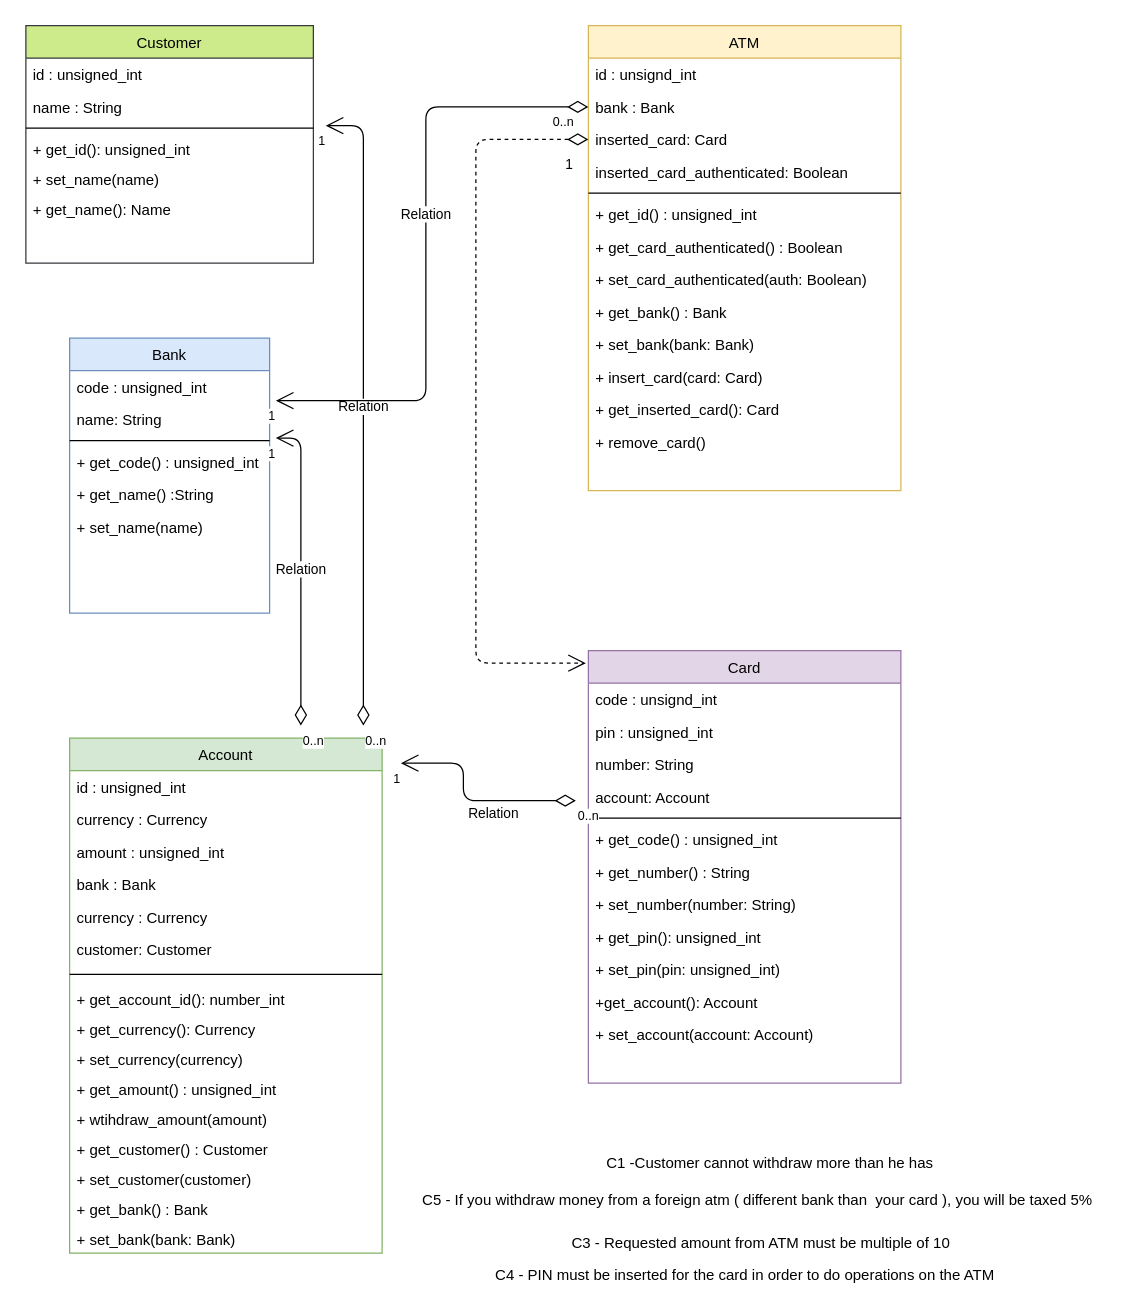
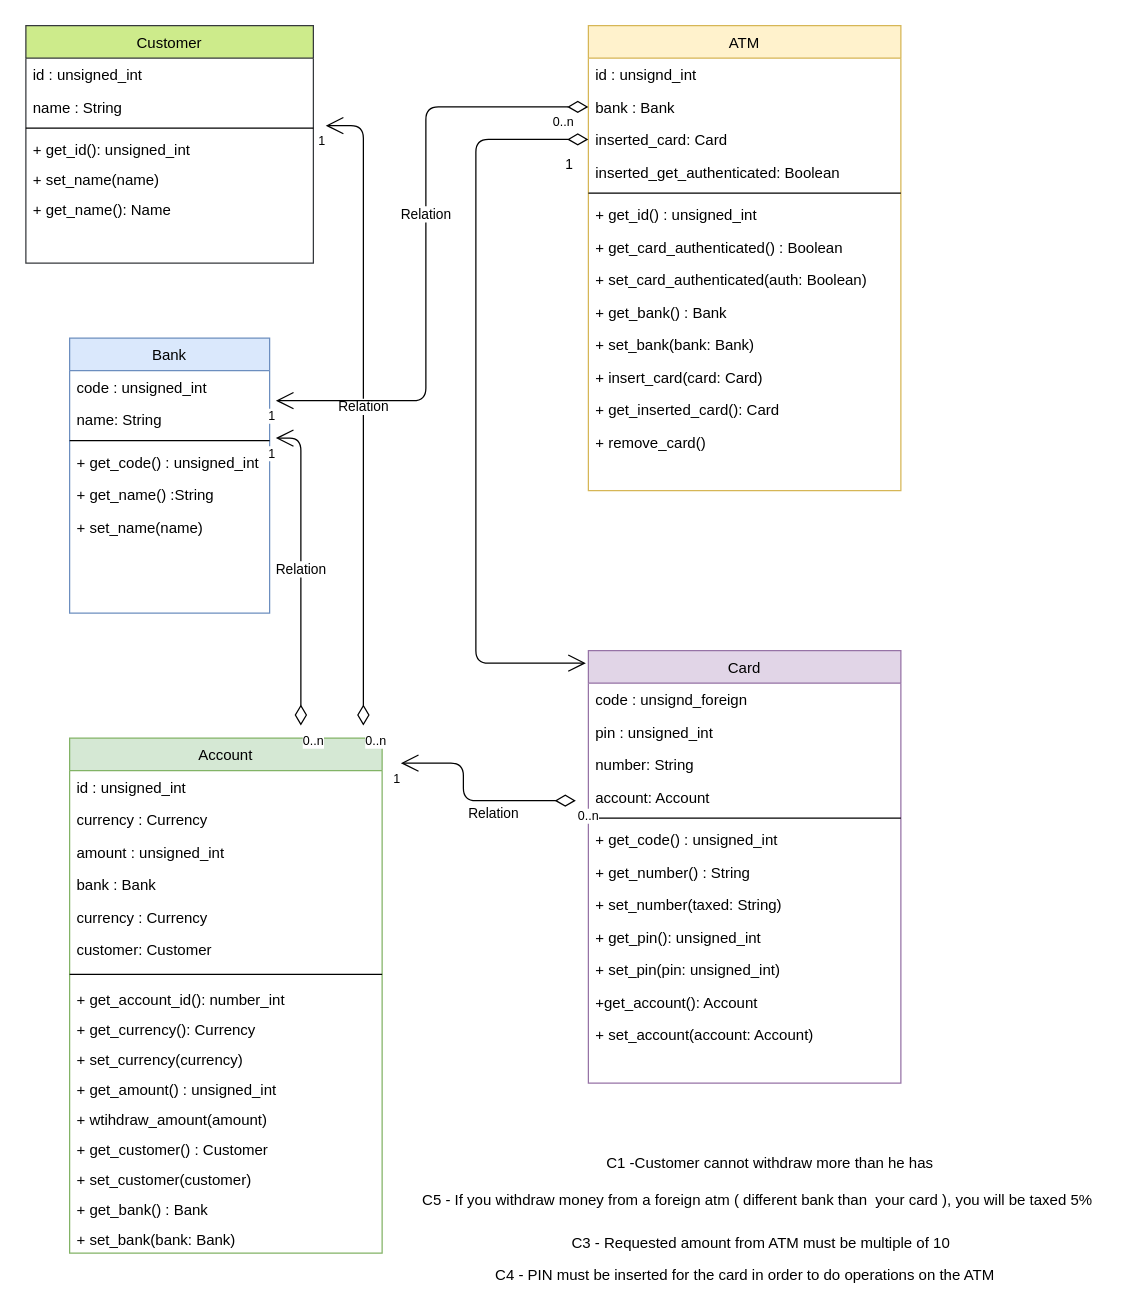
(736, 173) -> (732, 173)
(476, 409) -> (476, 409)
(661, 700) -> (678, 700)
(705, 905) -> (701, 905)
